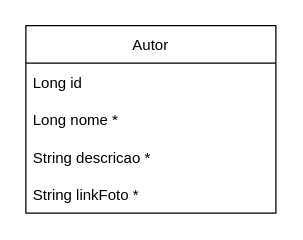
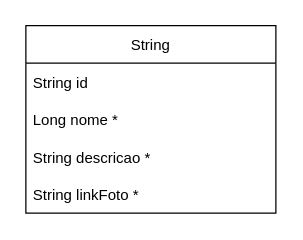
(150, 45) -> (150, 45)
(58, 83) -> (64, 83)
